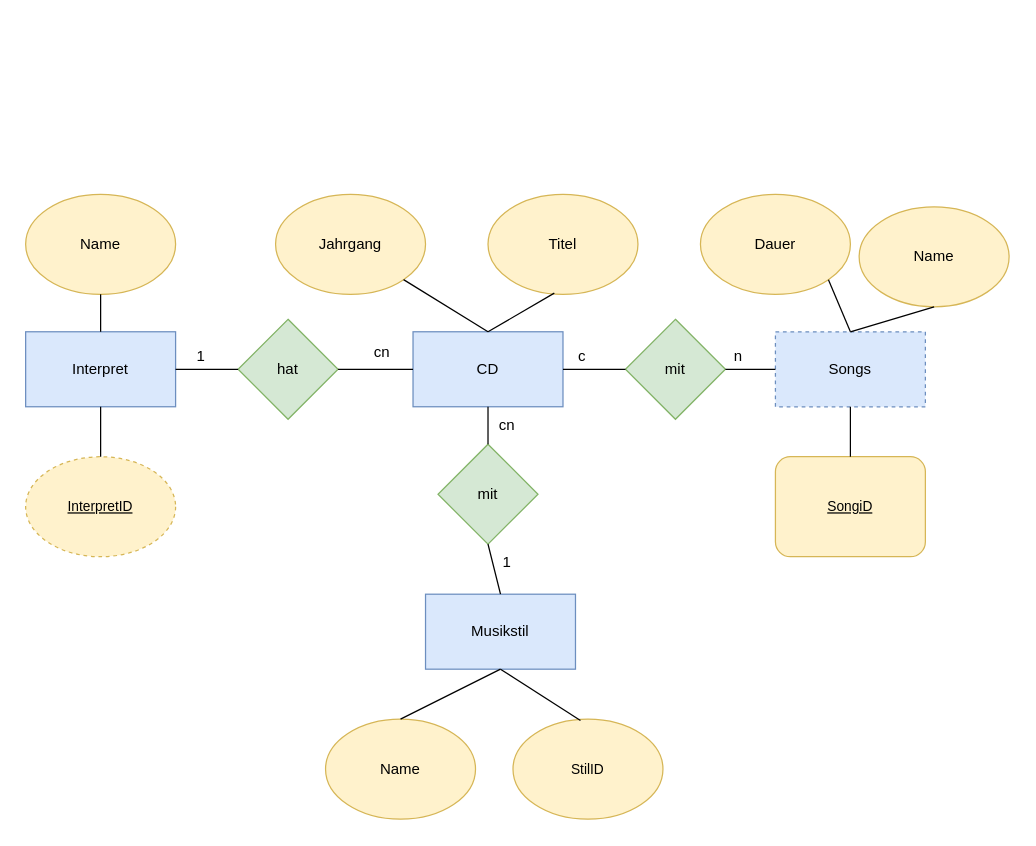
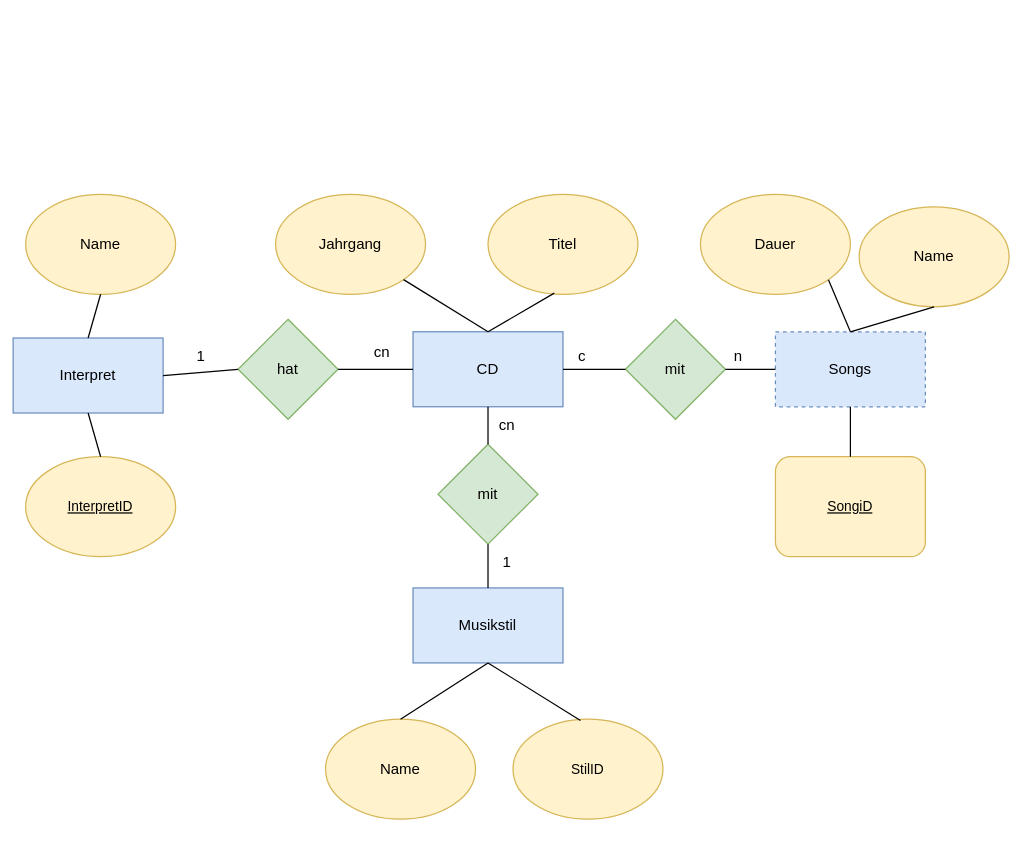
(101, 369) -> (88, 376)
(101, 507) -> (101, 507)
(501, 632) -> (488, 626)
